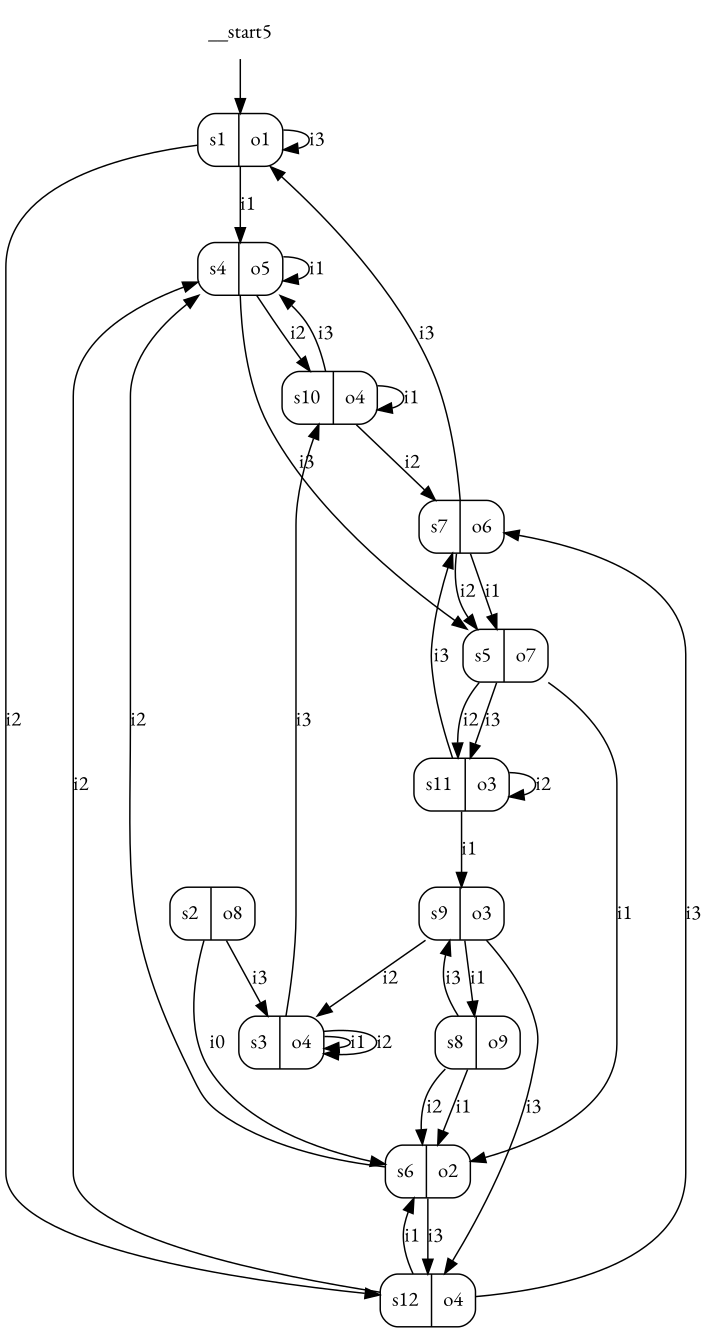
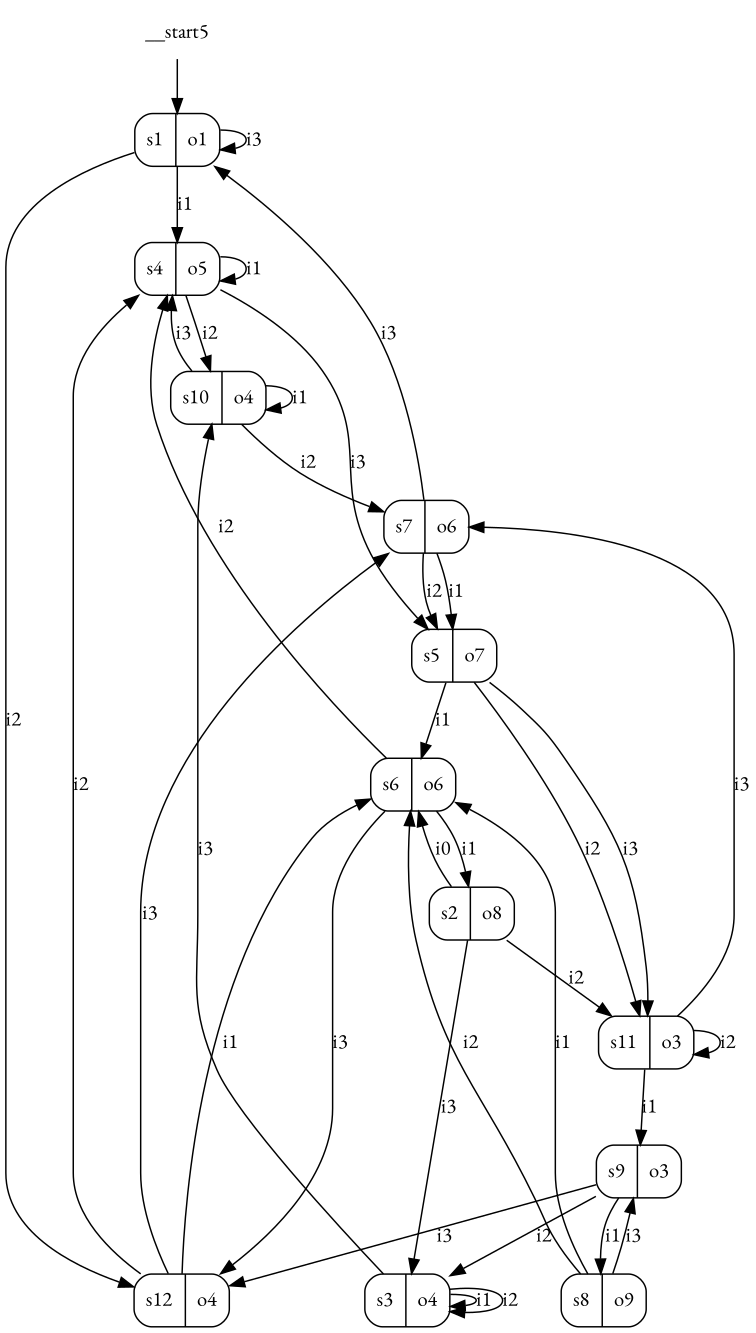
none -> (455, 840)
none -> (546, 969)
(448, 1171) -> (434, 784)
